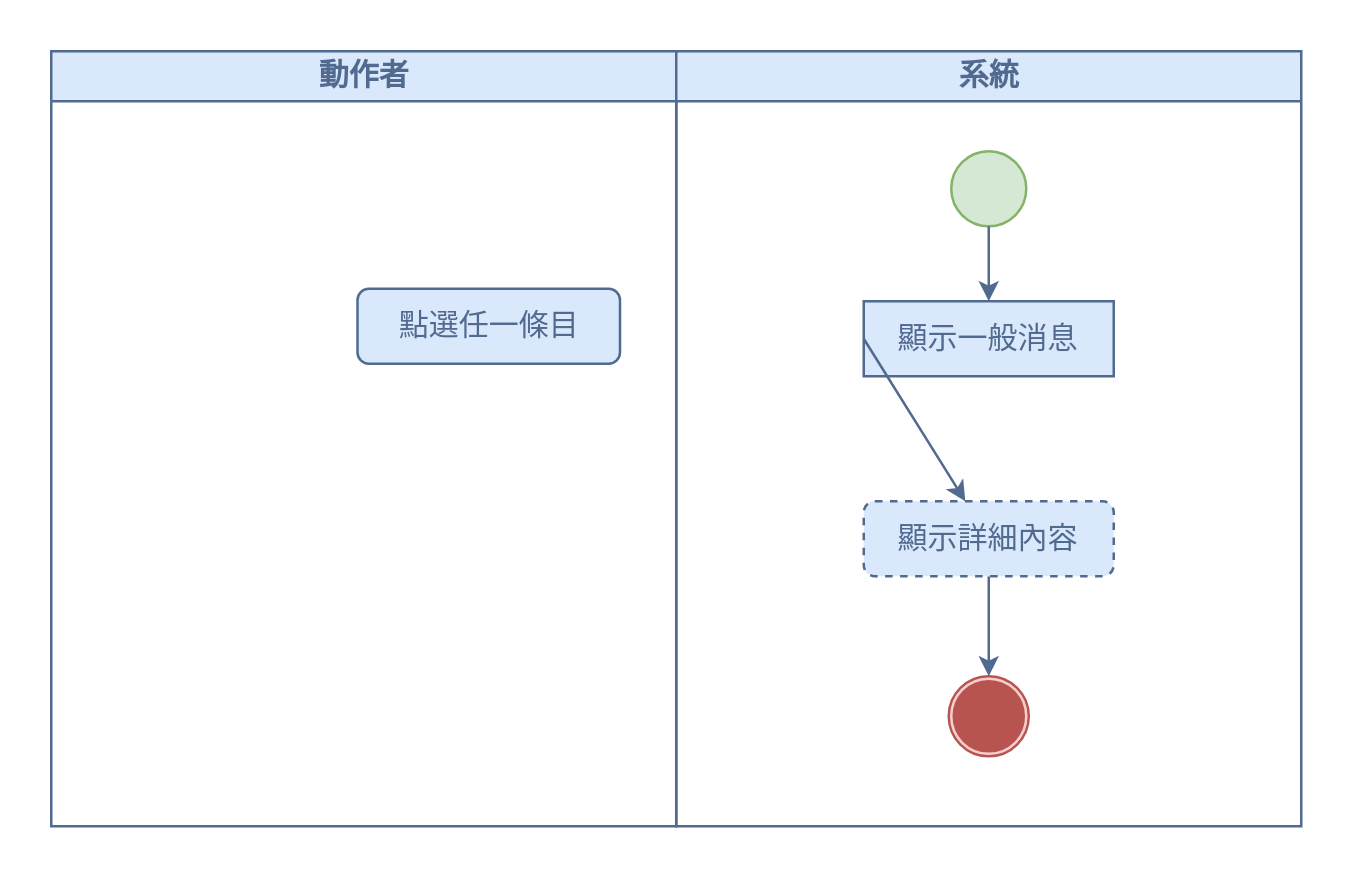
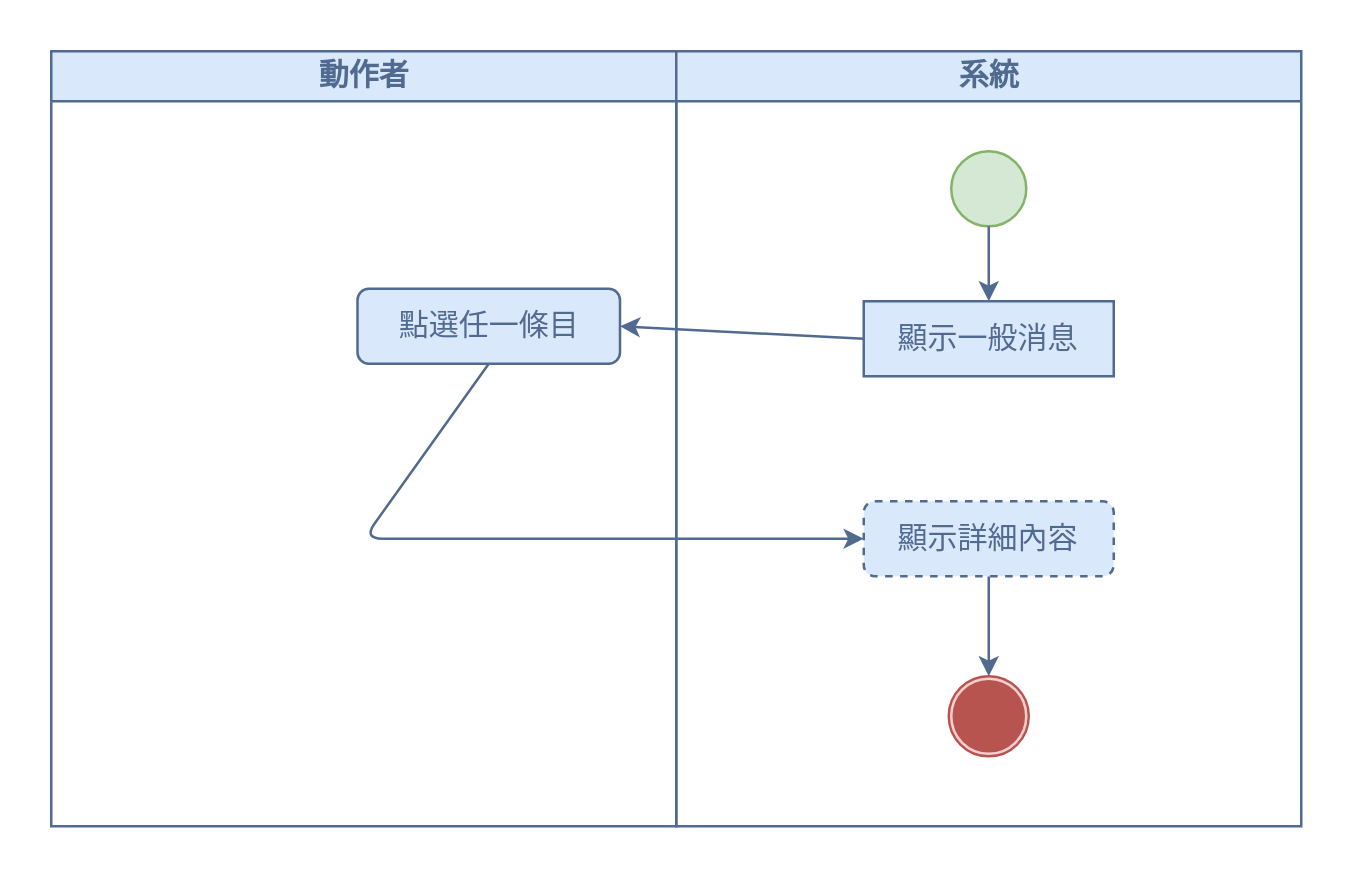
(911, 414) -> (773, 334)
none -> (420, 539)
